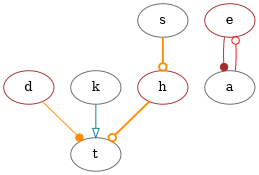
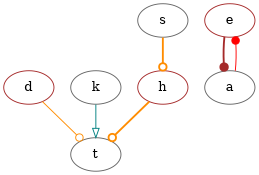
(224, 50) -> (224, 50)
(236, 58) -> (236, 58)
(60, 118) -> (60, 118)
